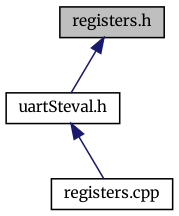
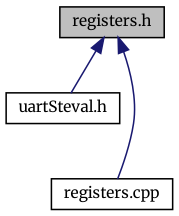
(92, 158) -> (134, 116)
